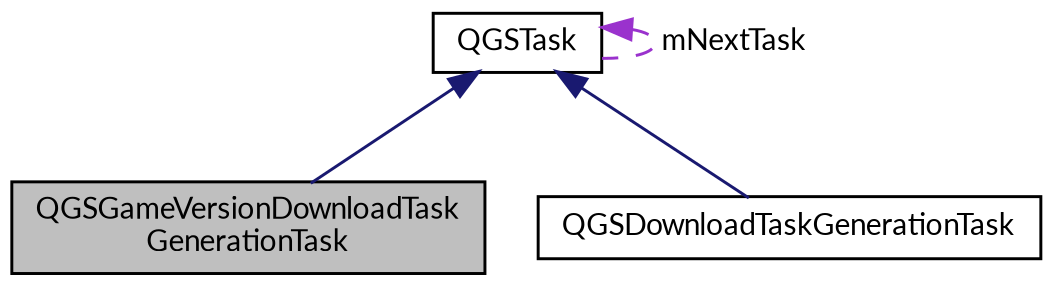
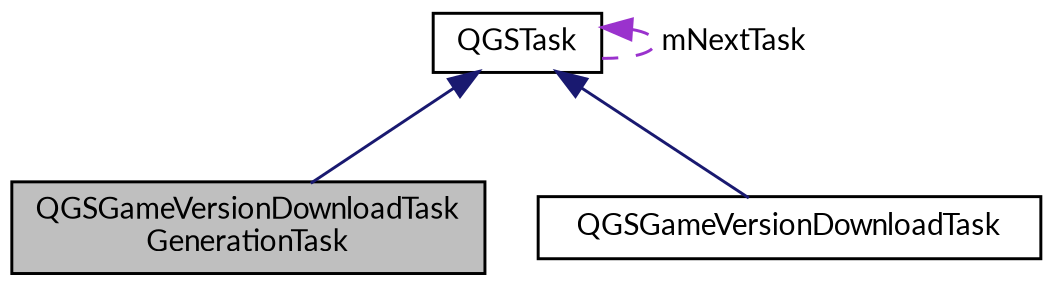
(790, 228) -> (790, 228)
